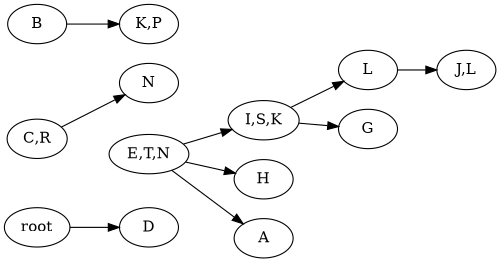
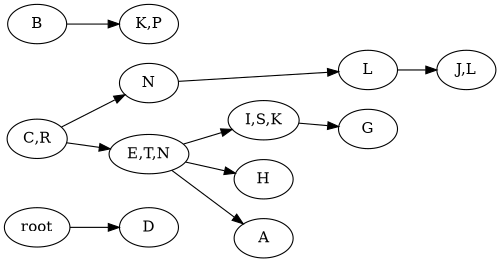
(312, 97) -> (253, 77)
none -> (83, 145)
